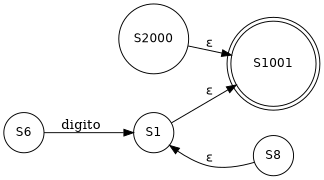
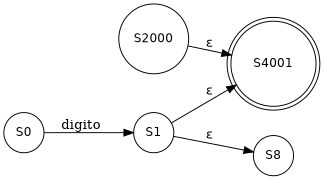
(273, 64) -> (273, 64)
(24, 133) -> (24, 133)
(214, 167) -> (209, 143)
